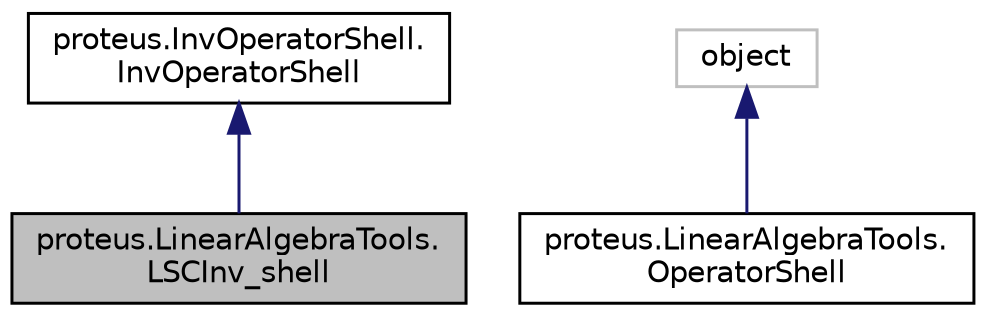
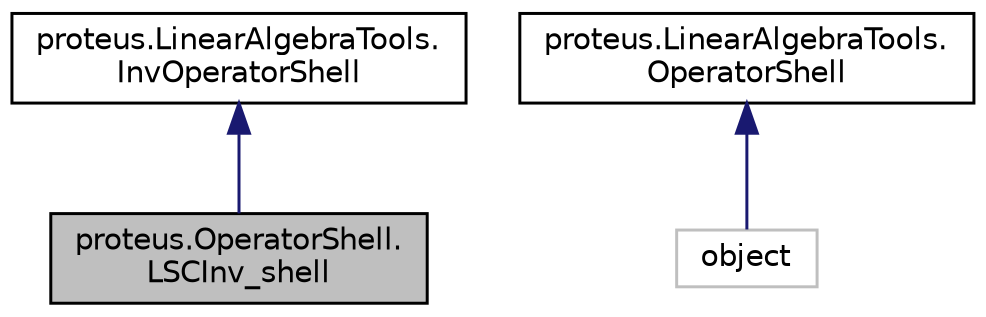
(239, 58) -> (239, 58)
(747, 166) -> (747, 182)
(239, 258) -> (239, 258)
